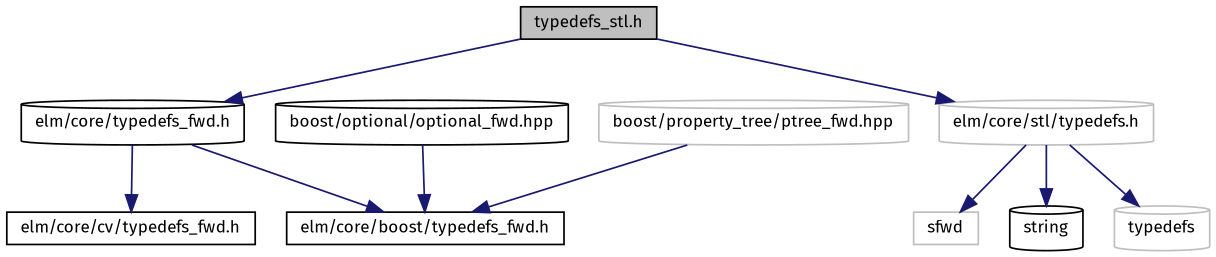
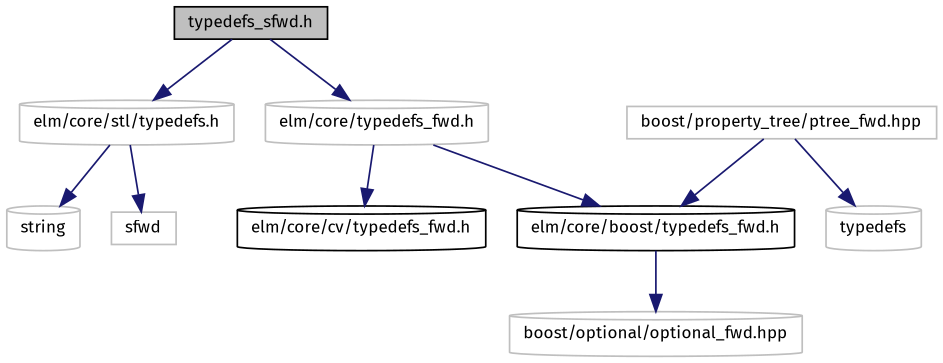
(589, 23) -> (251, 23)
(133, 123) -> (377, 123)
(422, 123) -> (656, 334)
(754, 123) -> (782, 123)
(423, 170) -> (656, 272)
(1098, 170) -> (819, 166)
(131, 228) -> (362, 228)
(425, 228) -> (656, 228)
(1046, 228) -> (43, 228)
